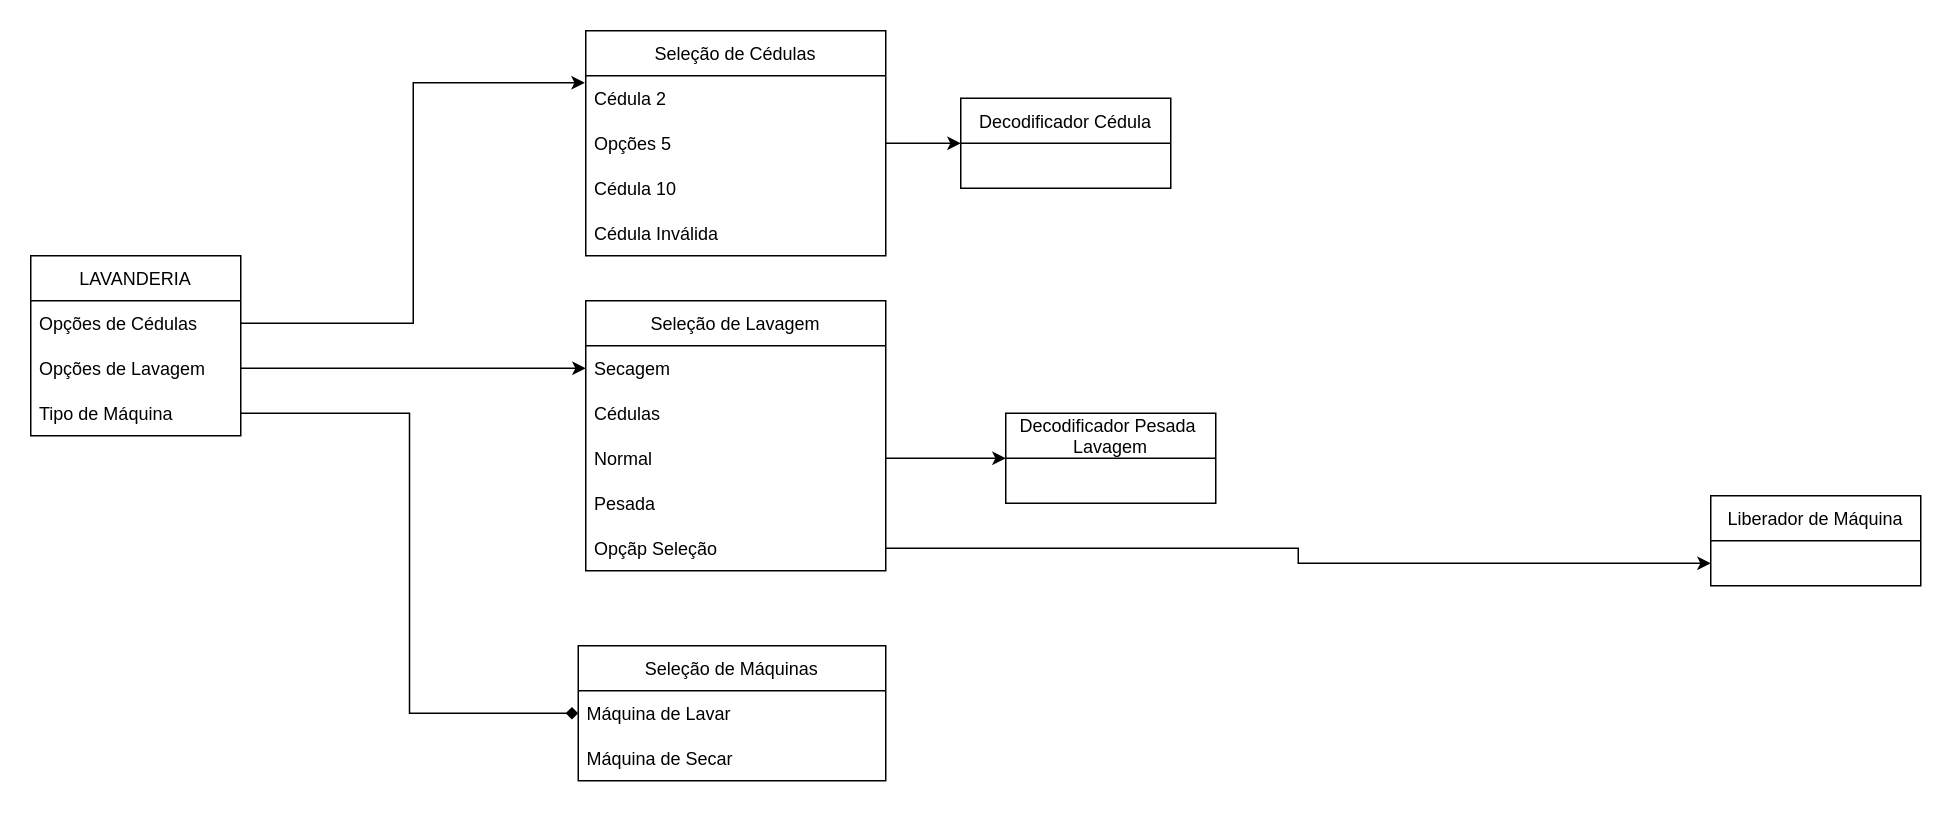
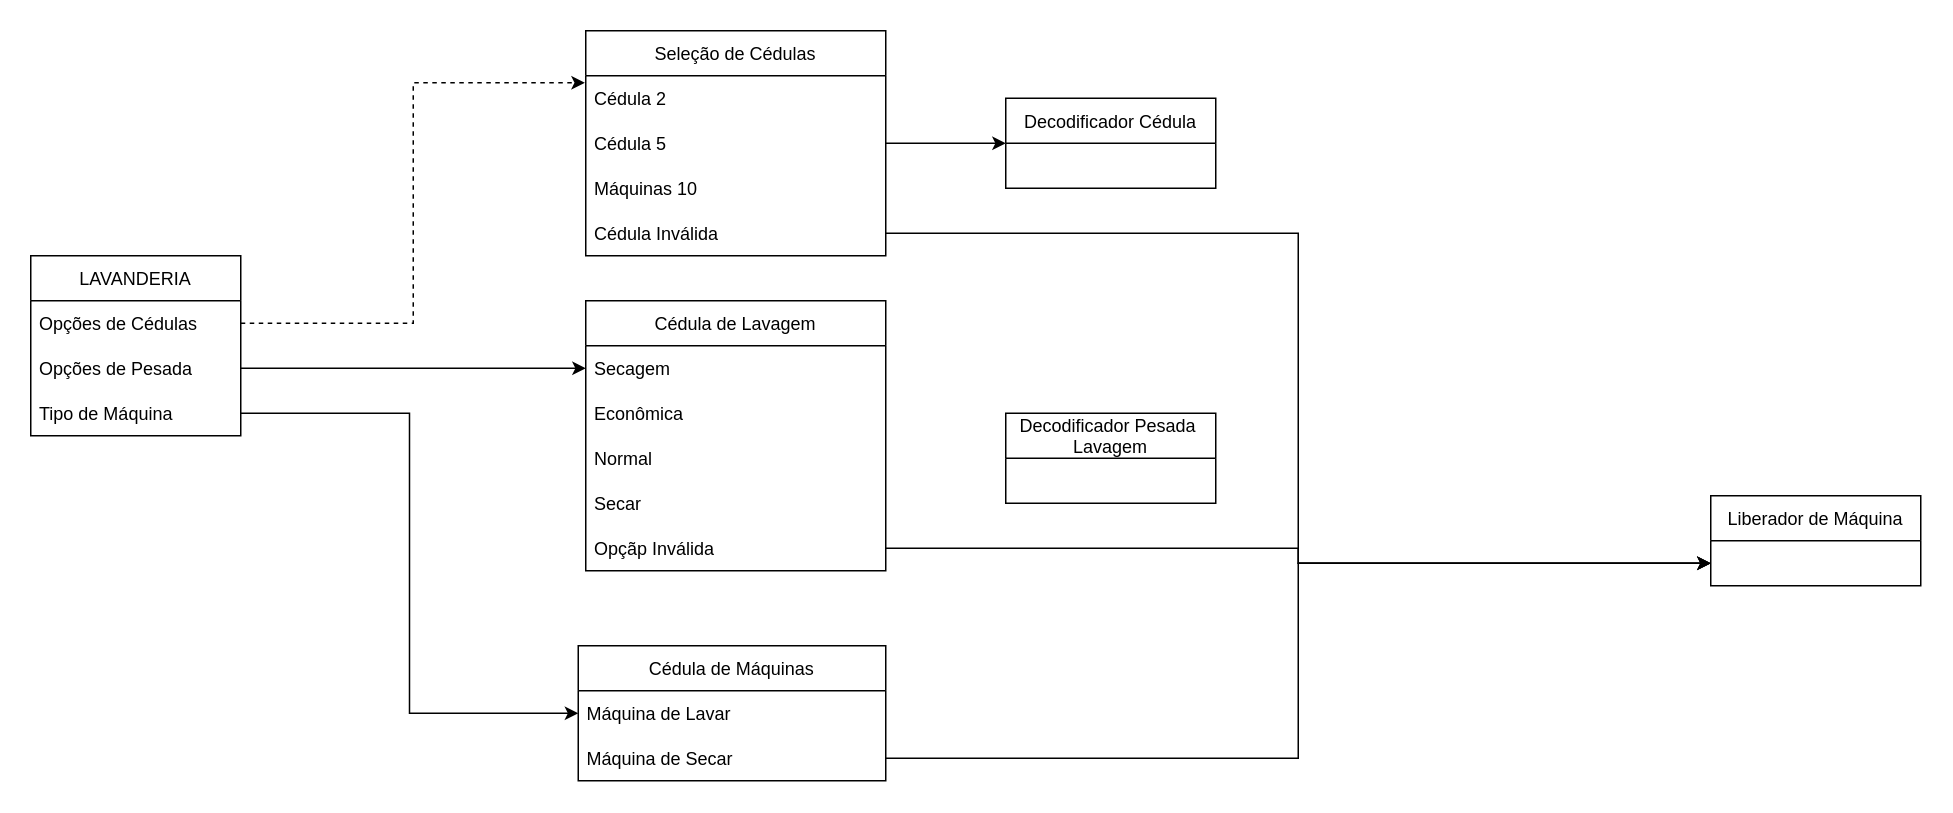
(1066, 143) -> (1111, 143)
(632, 144) -> (630, 144)
(635, 189) -> (645, 189)
(413, 207) -> (413, 207)
none -> (1249, 233)
(735, 324) -> (735, 324)
(120, 369) -> (115, 369)
(627, 414) -> (637, 414)
(941, 458) -> none
(624, 504) -> (619, 504)
(655, 549) -> (658, 549)
(731, 669) -> (731, 669)
(566, 713) -> (567, 713)
none -> (1188, 758)
